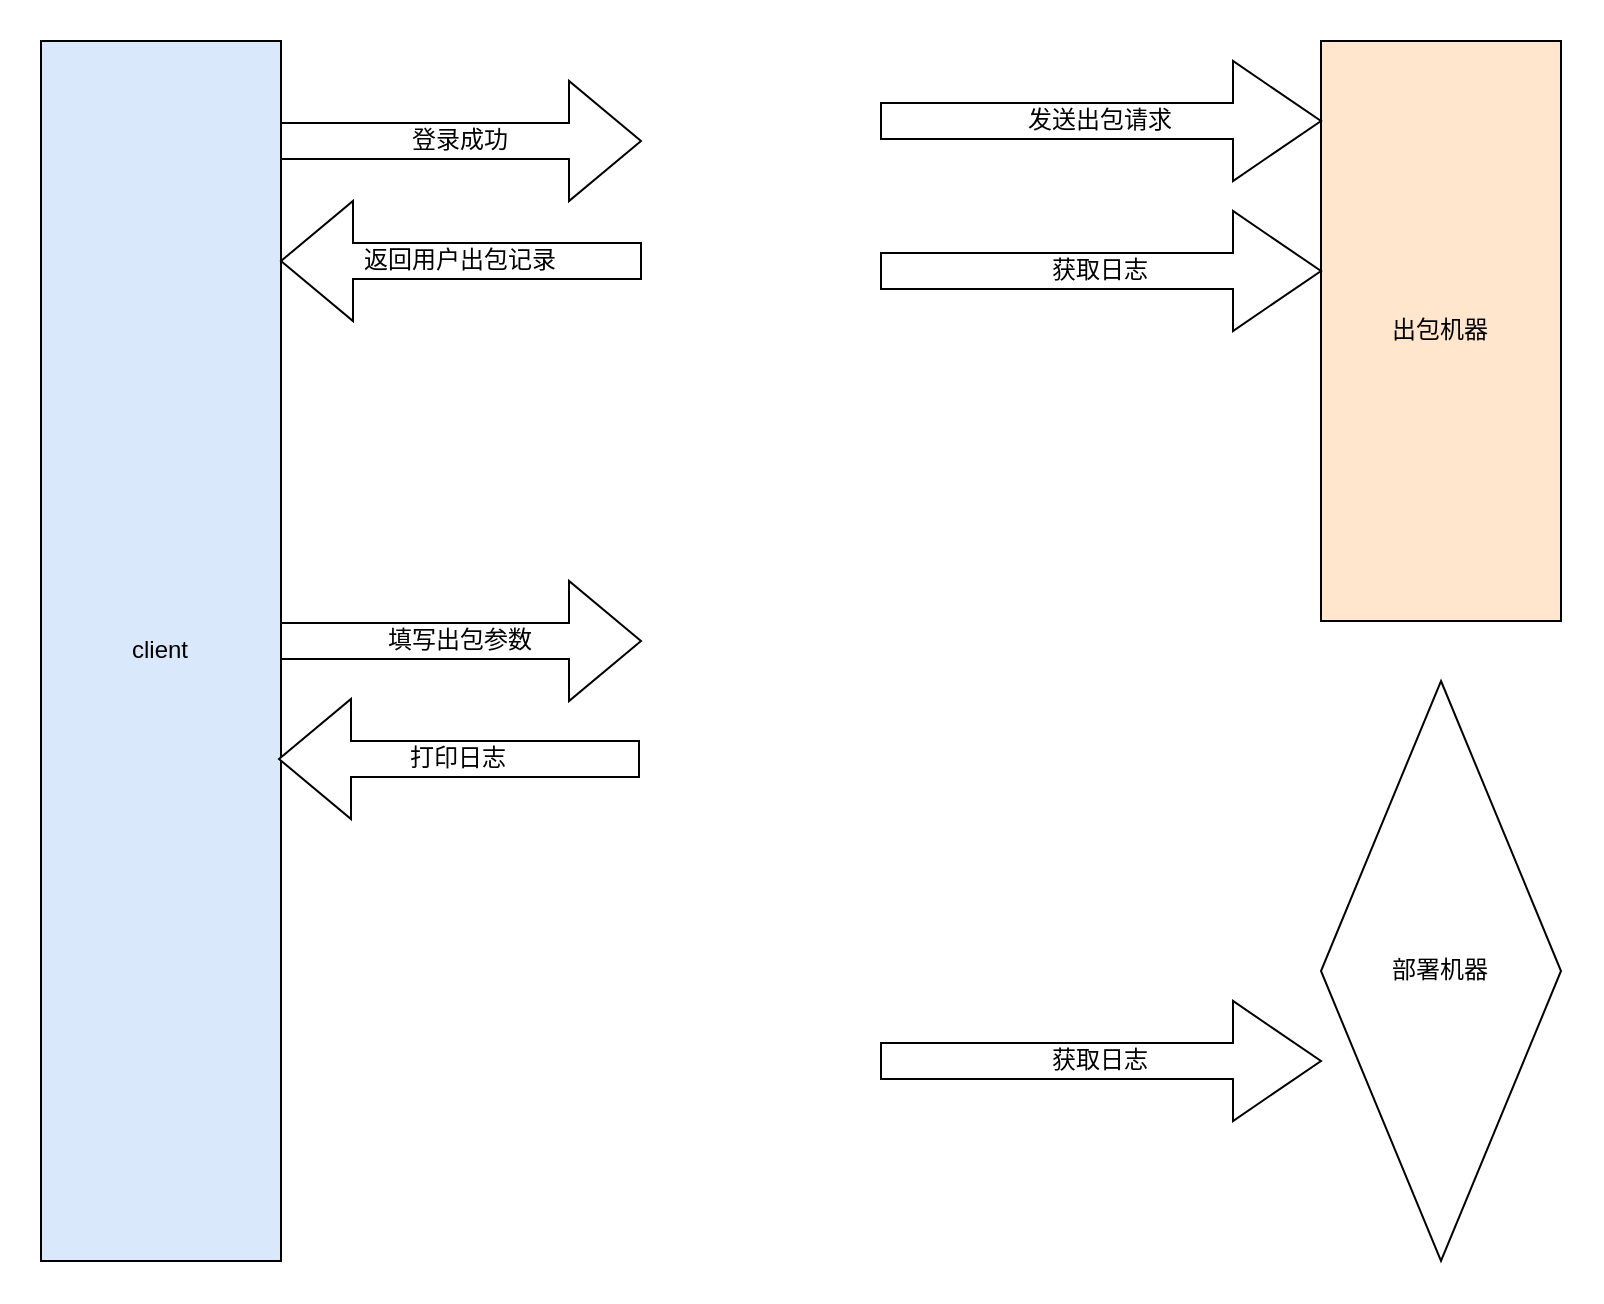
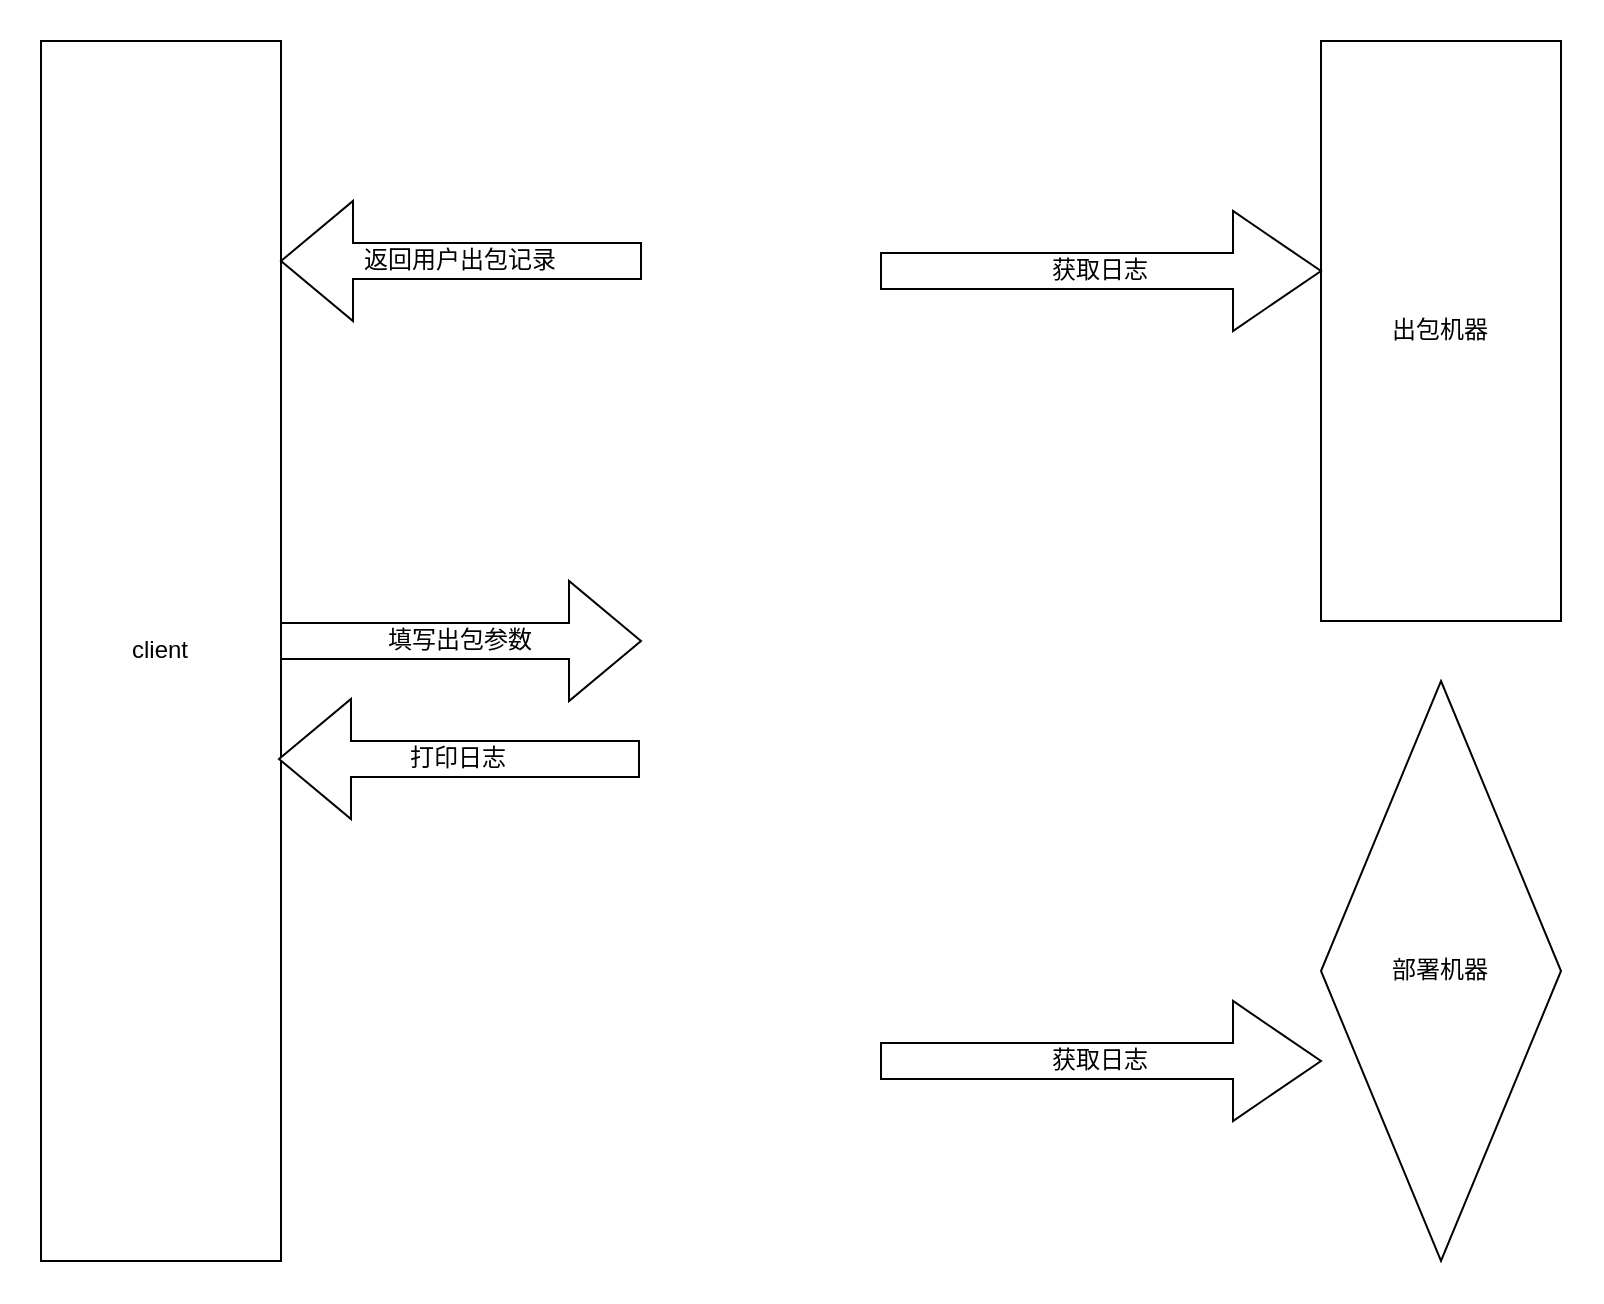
(1101, 121) -> none
(461, 141) -> none
(1441, 331) -> (1441, 331)
(161, 651) -> (161, 651)
